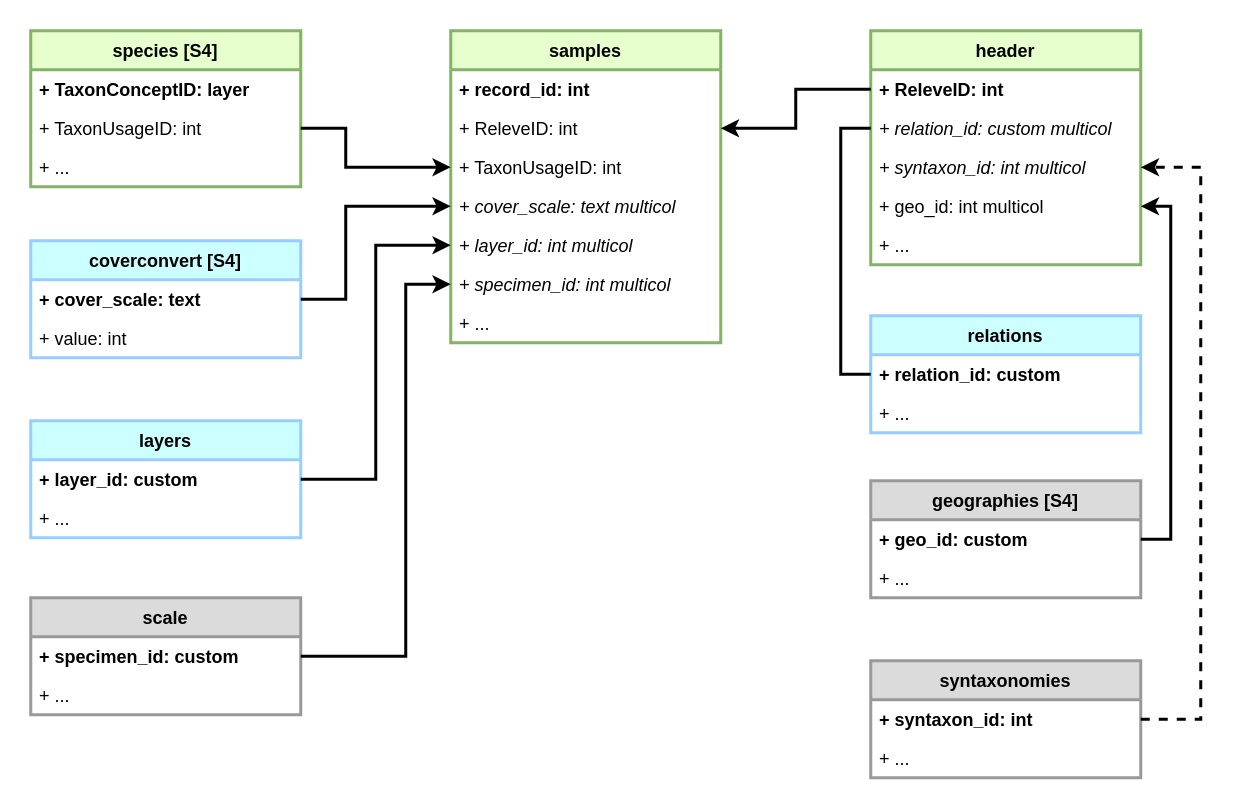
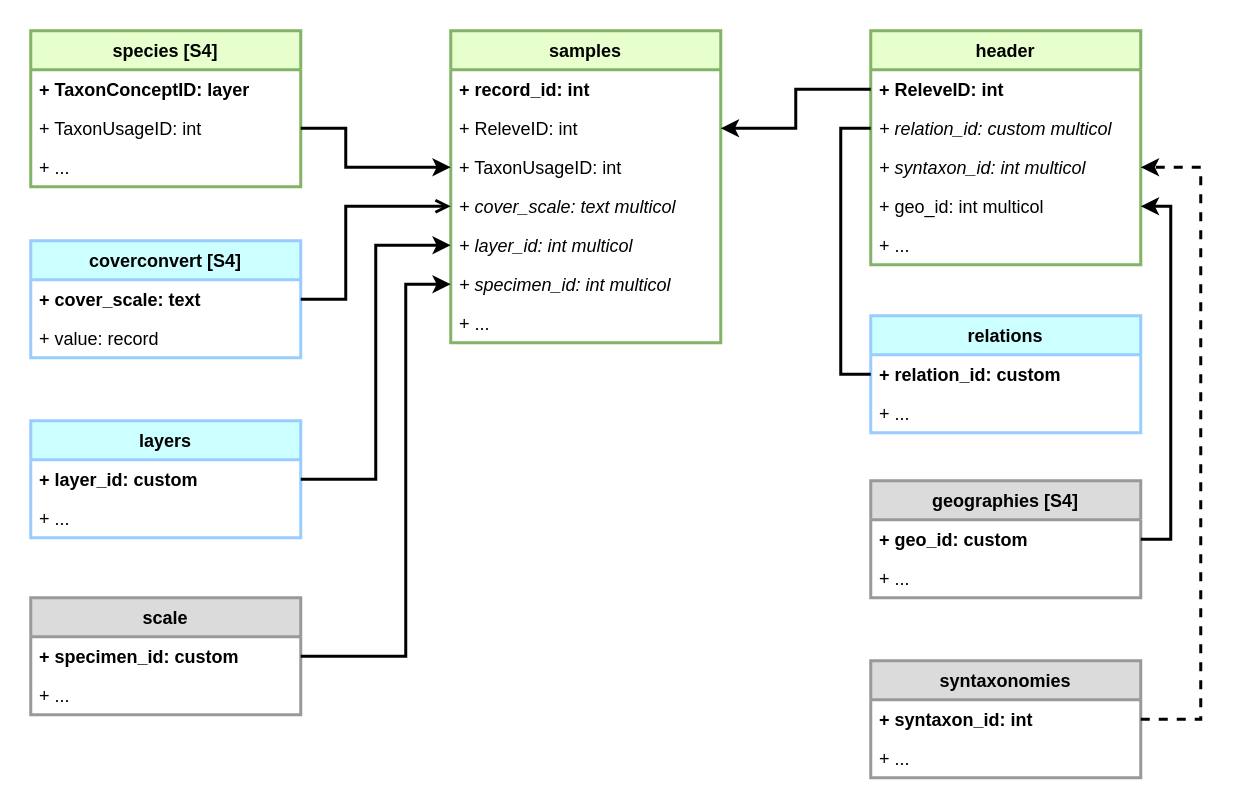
(436, 206) -> (437, 206)
(88, 339) -> (105, 339)
